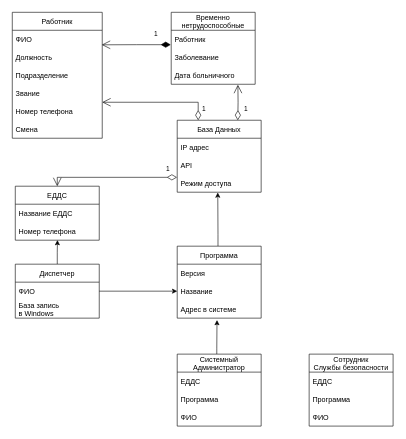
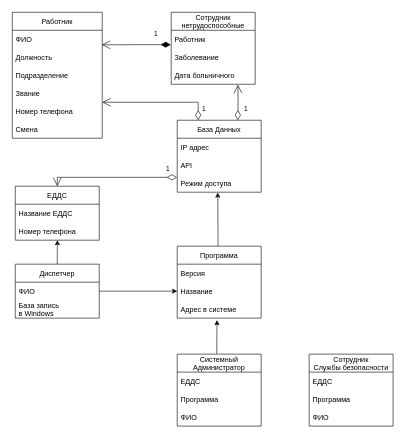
(213, 17) -> (213, 17)
